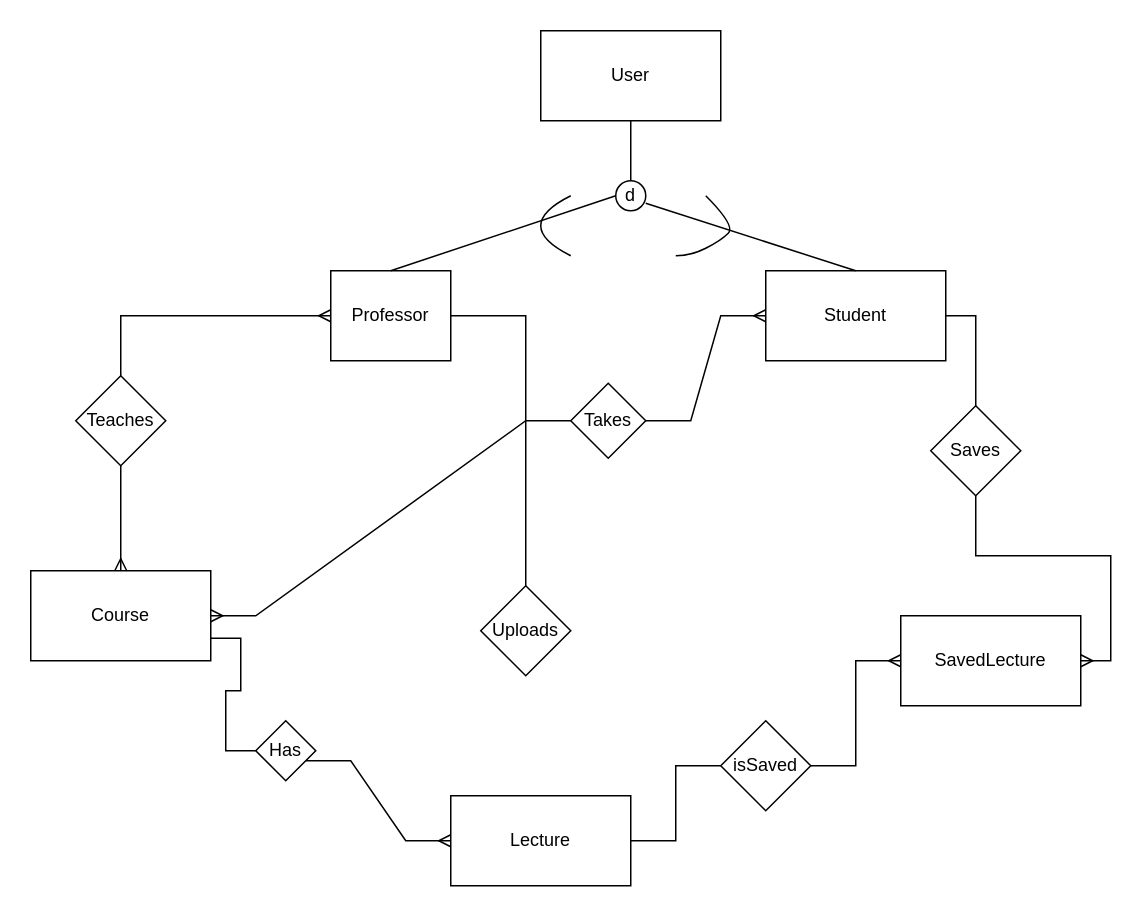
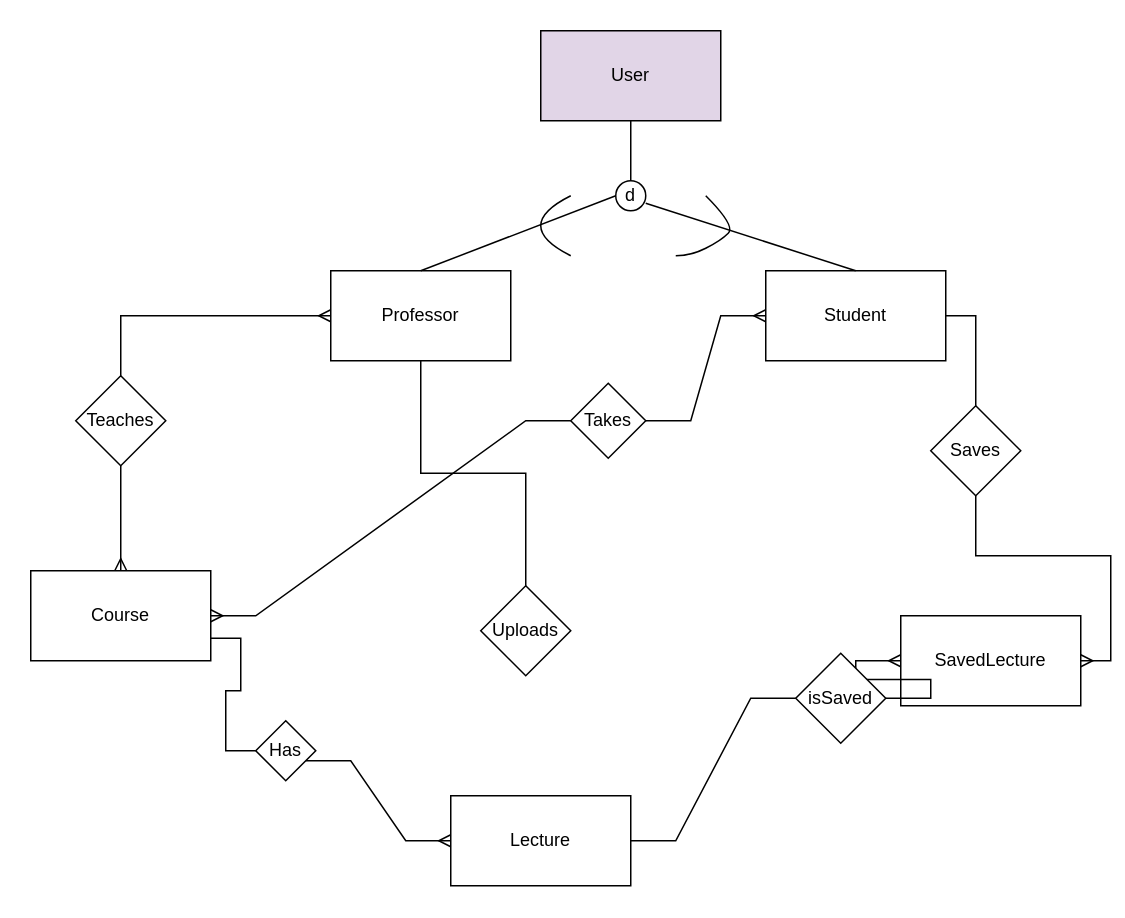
(631, 76) -> (631, 76)
(391, 316) -> (421, 316)
(766, 766) -> (841, 698)
